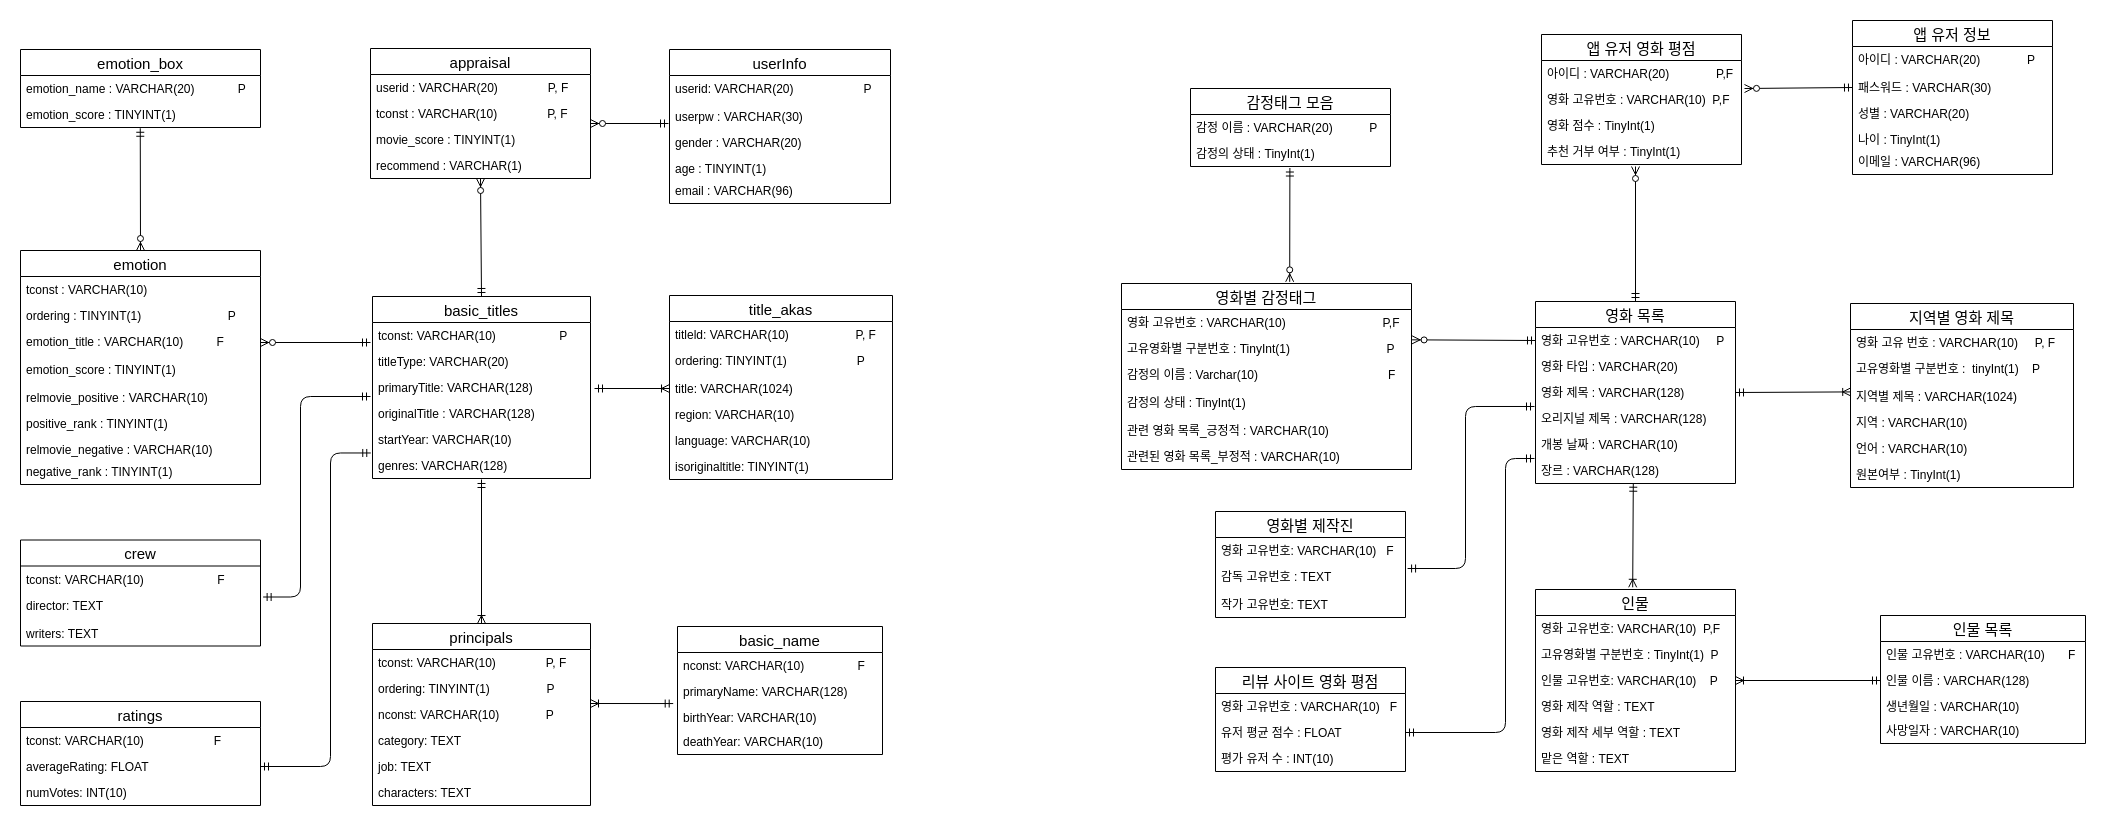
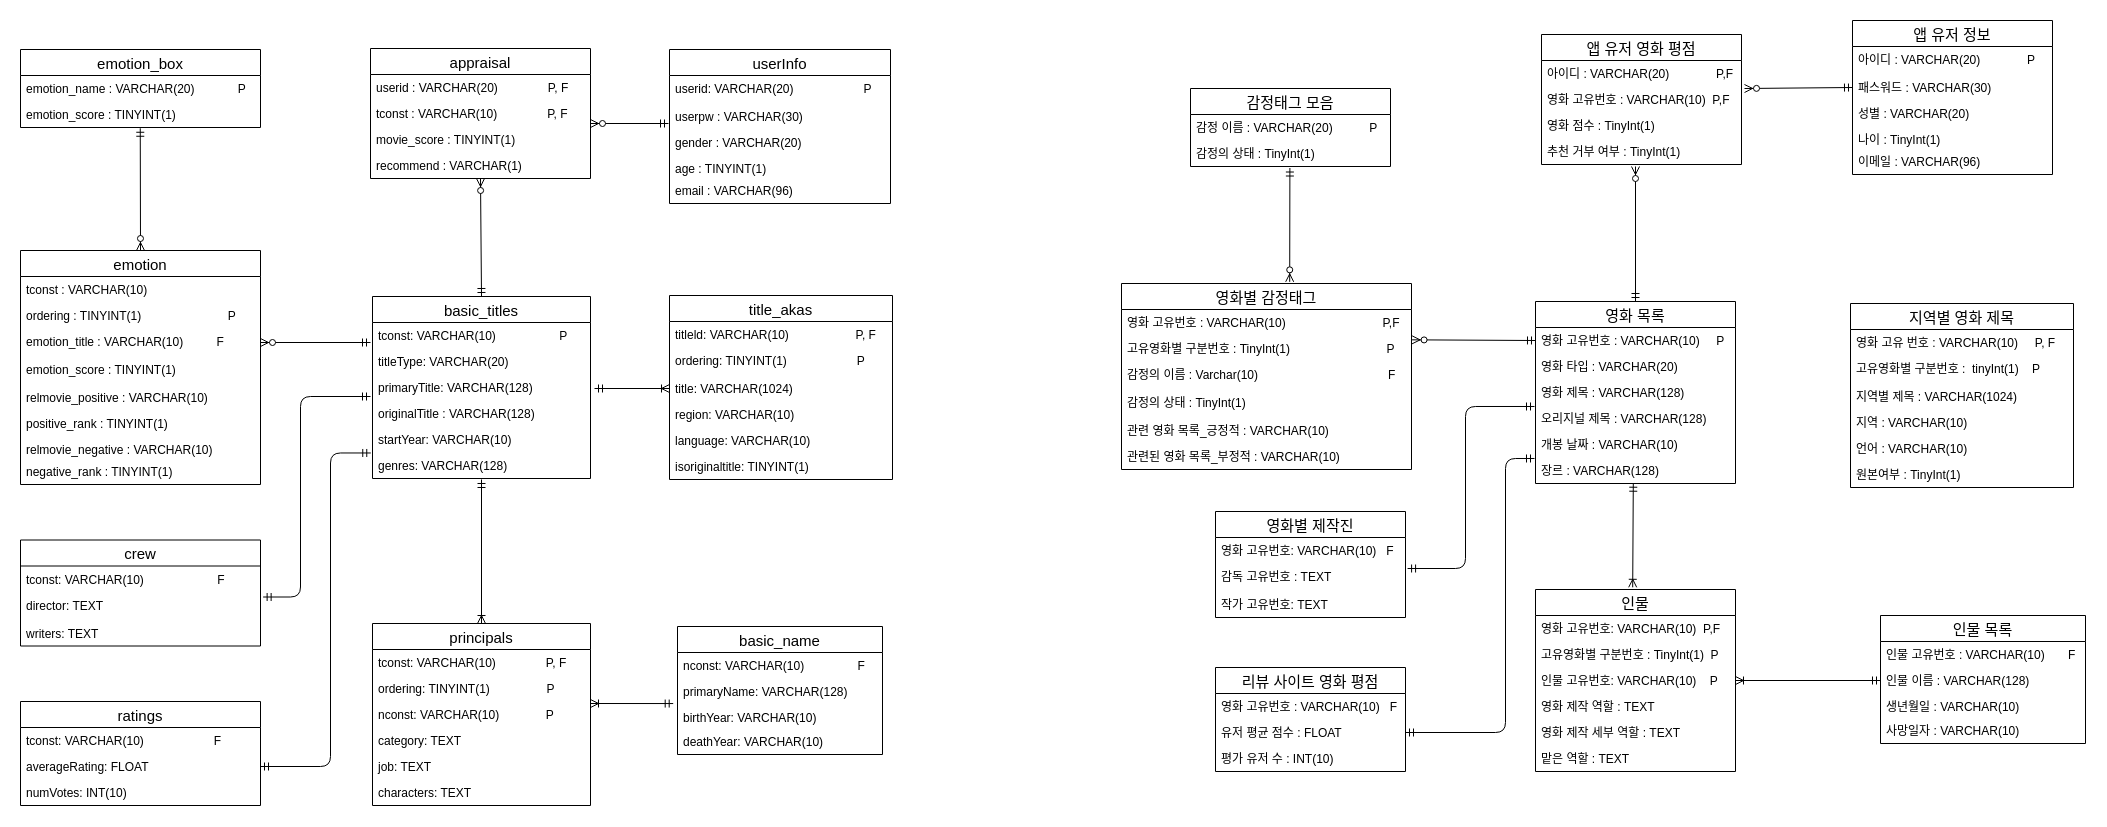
(1793, 392) -> none
